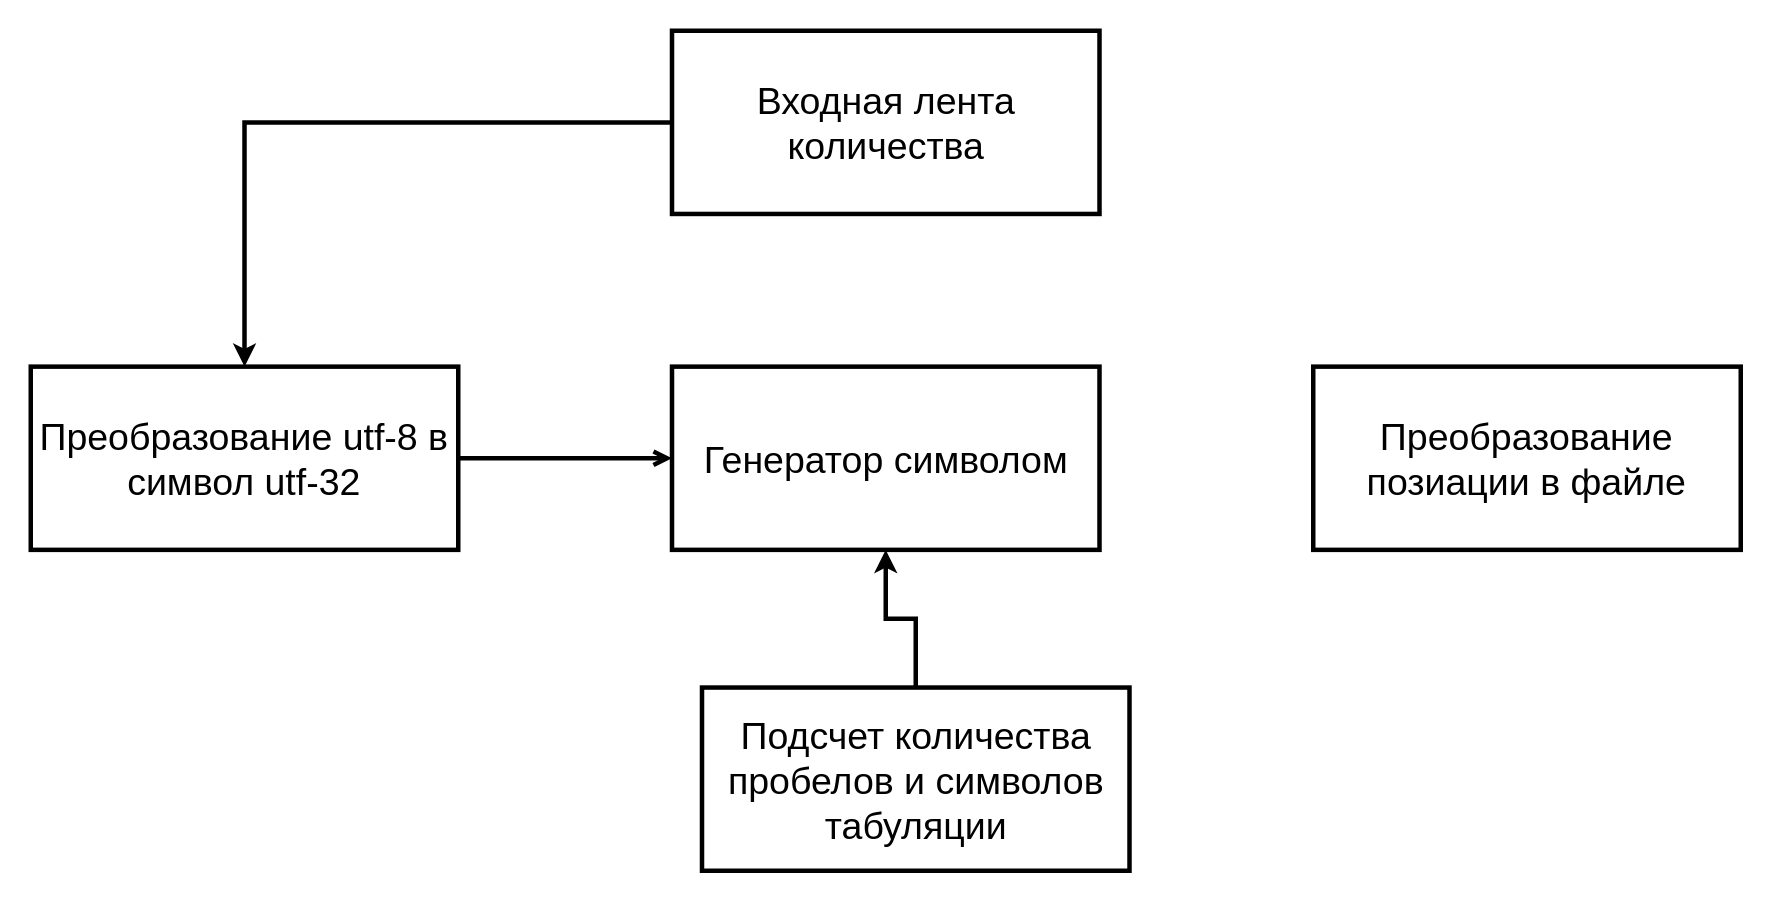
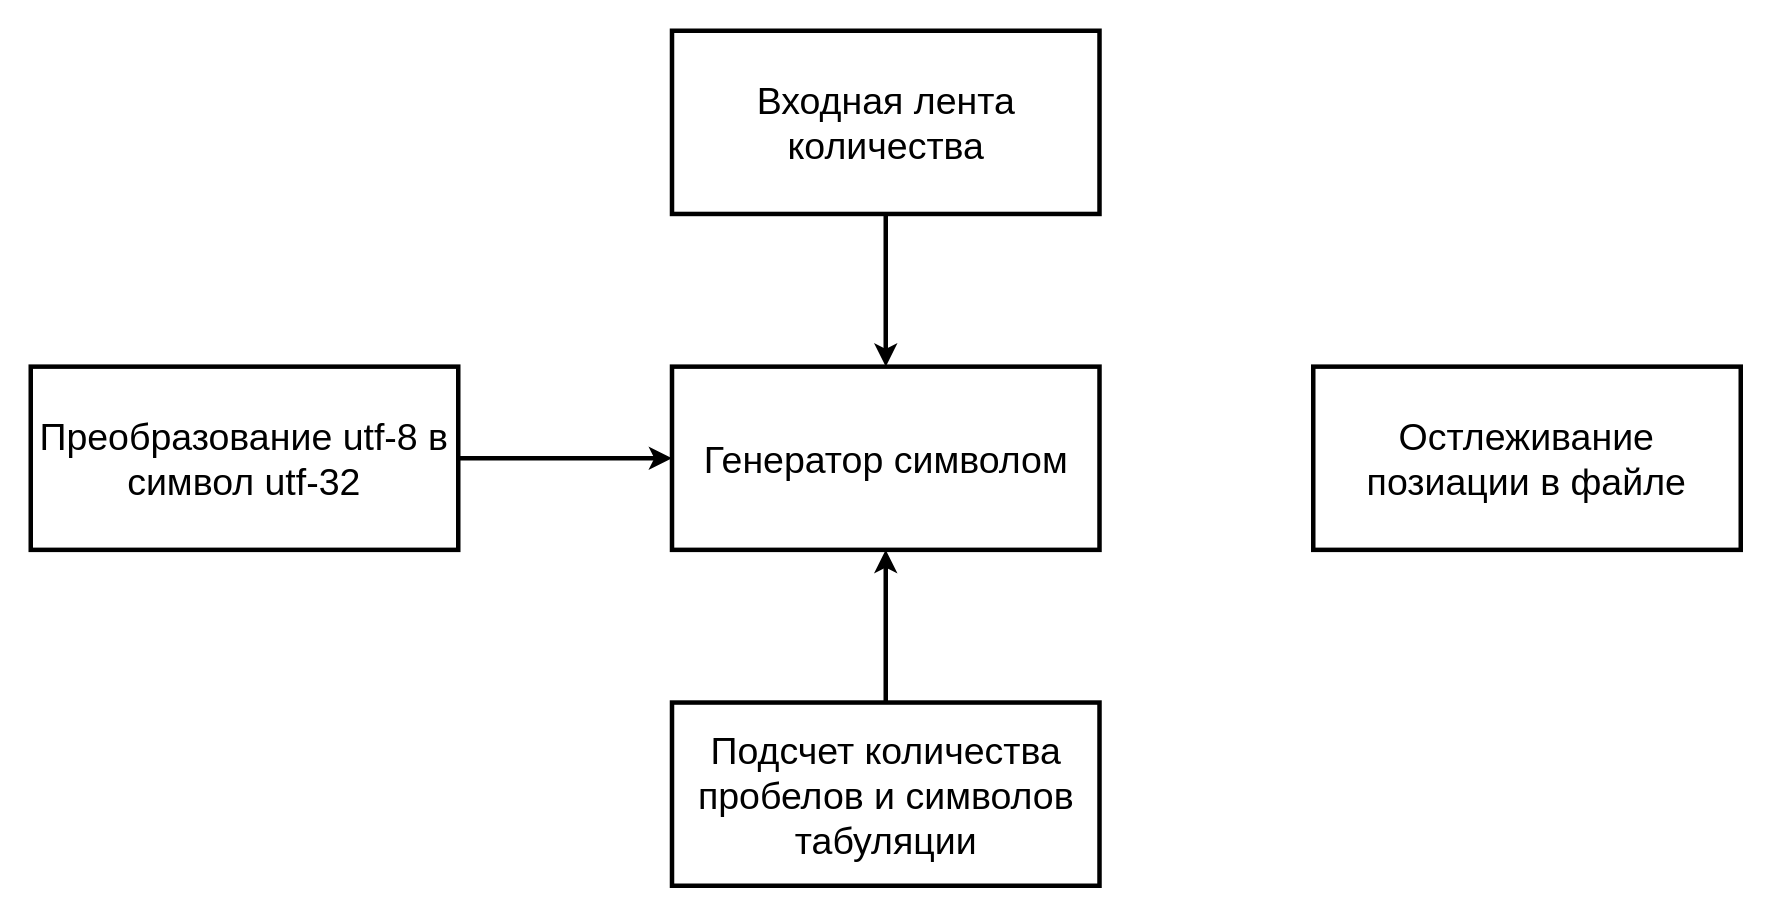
(344, 122) -> (886, 282)
(654, 458) -> (654, 458)
(1527, 458) -> (1527, 458)
(916, 779) -> (886, 794)
